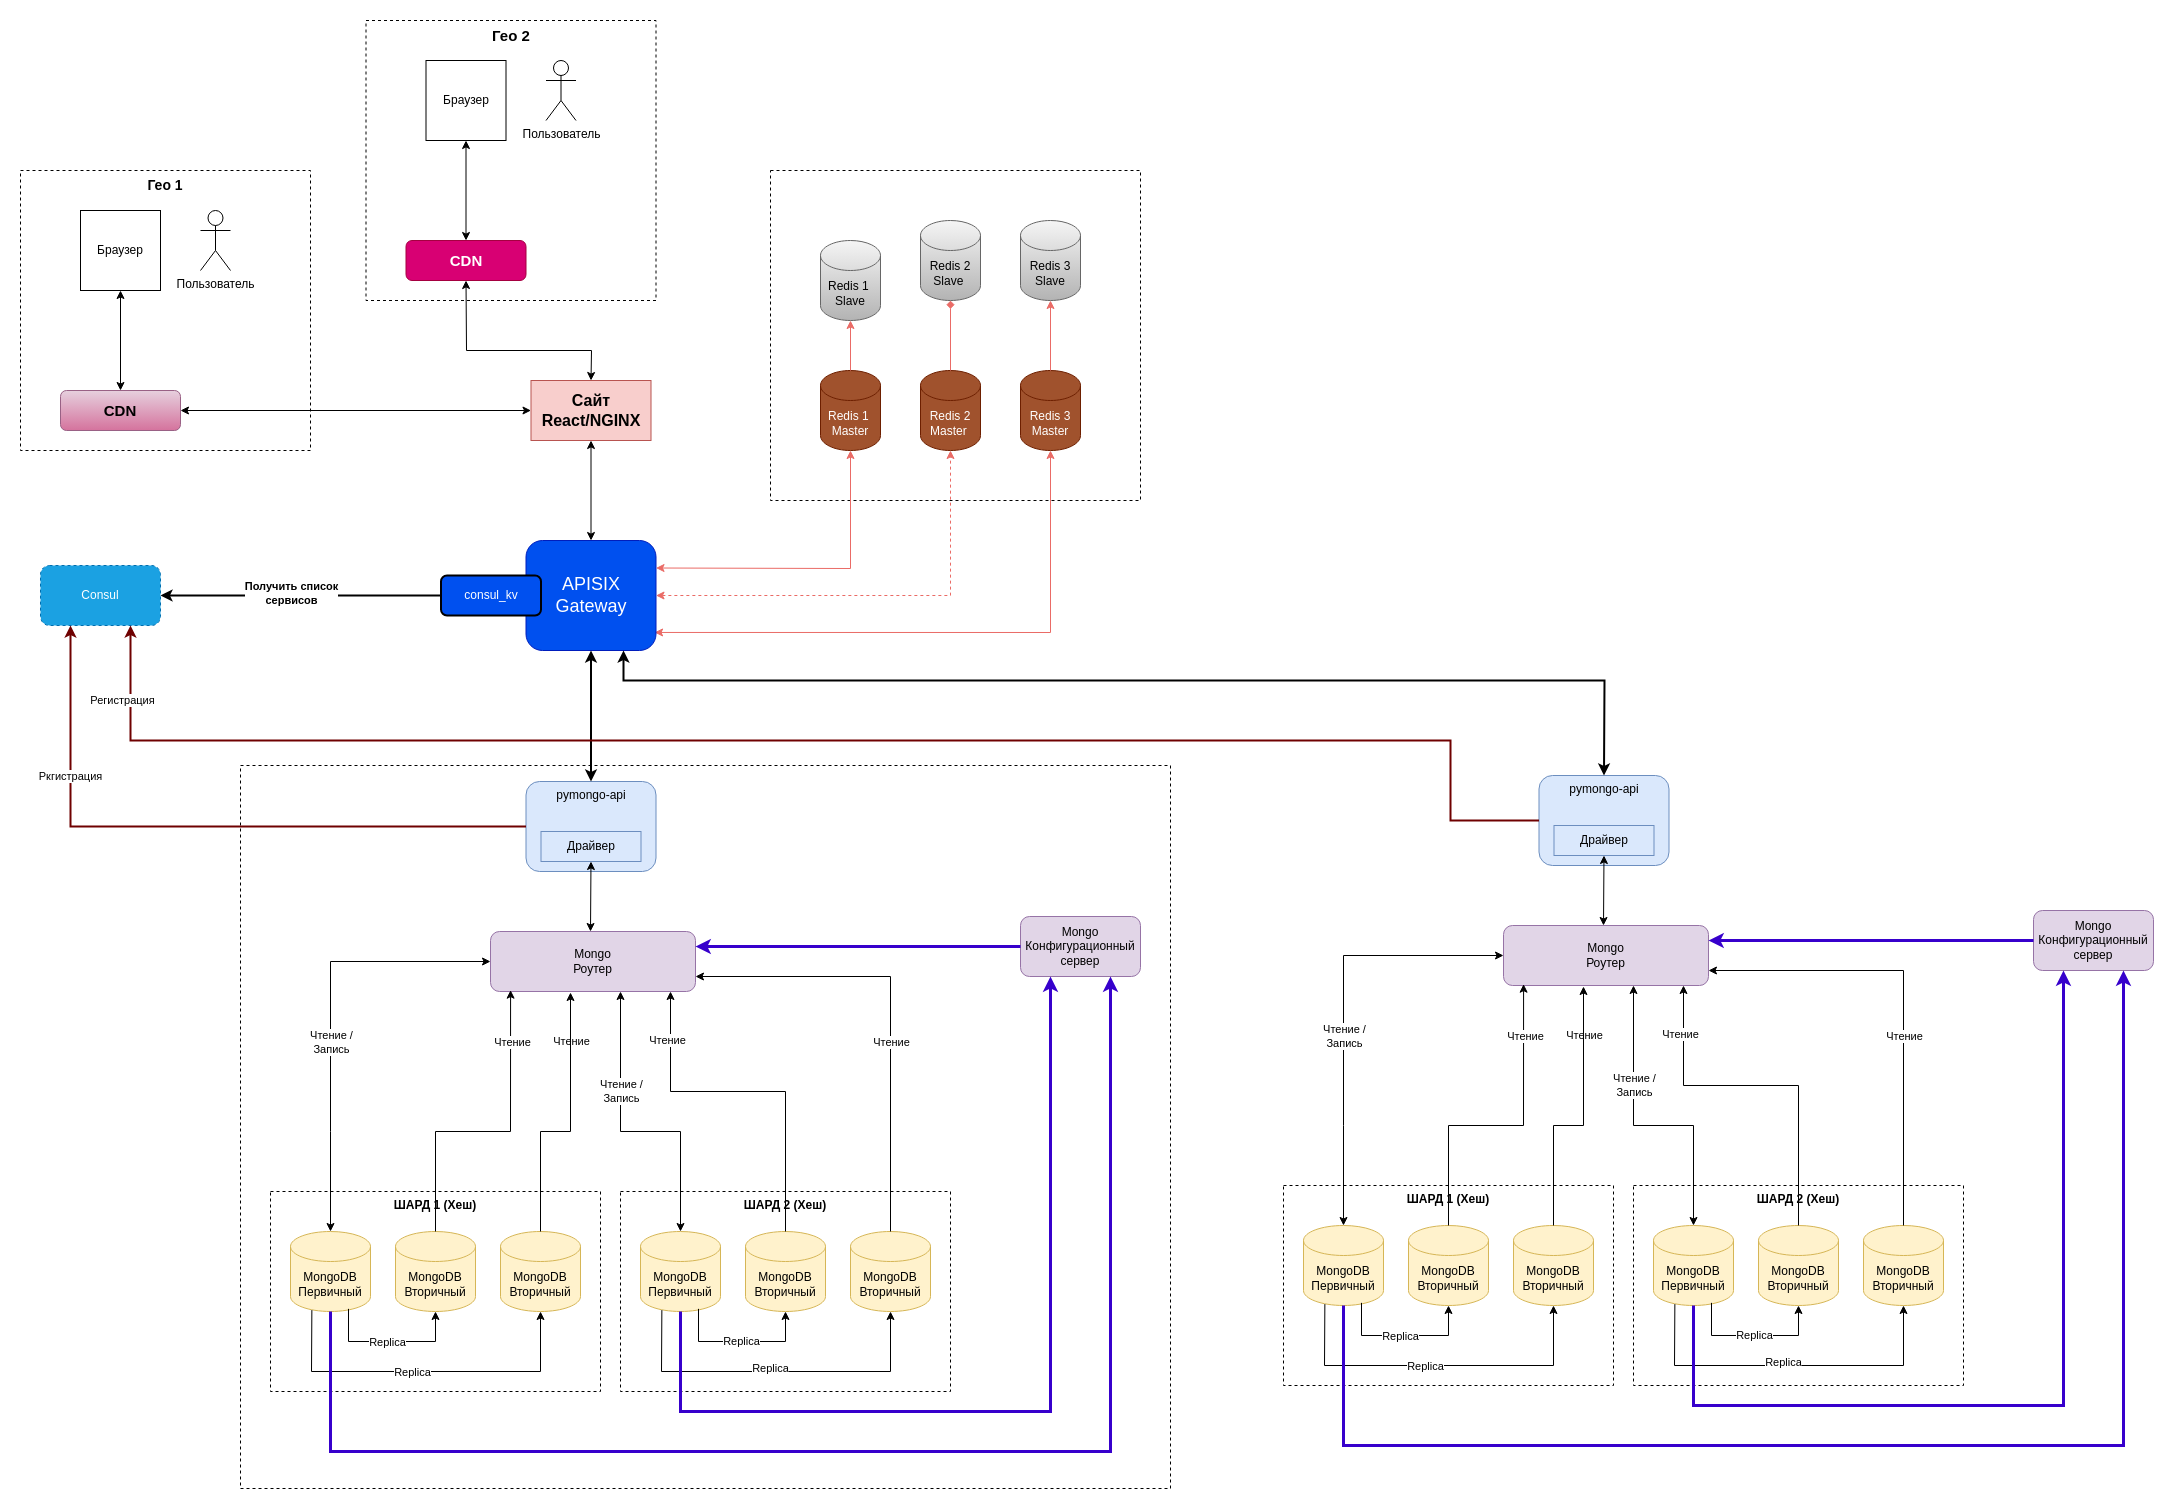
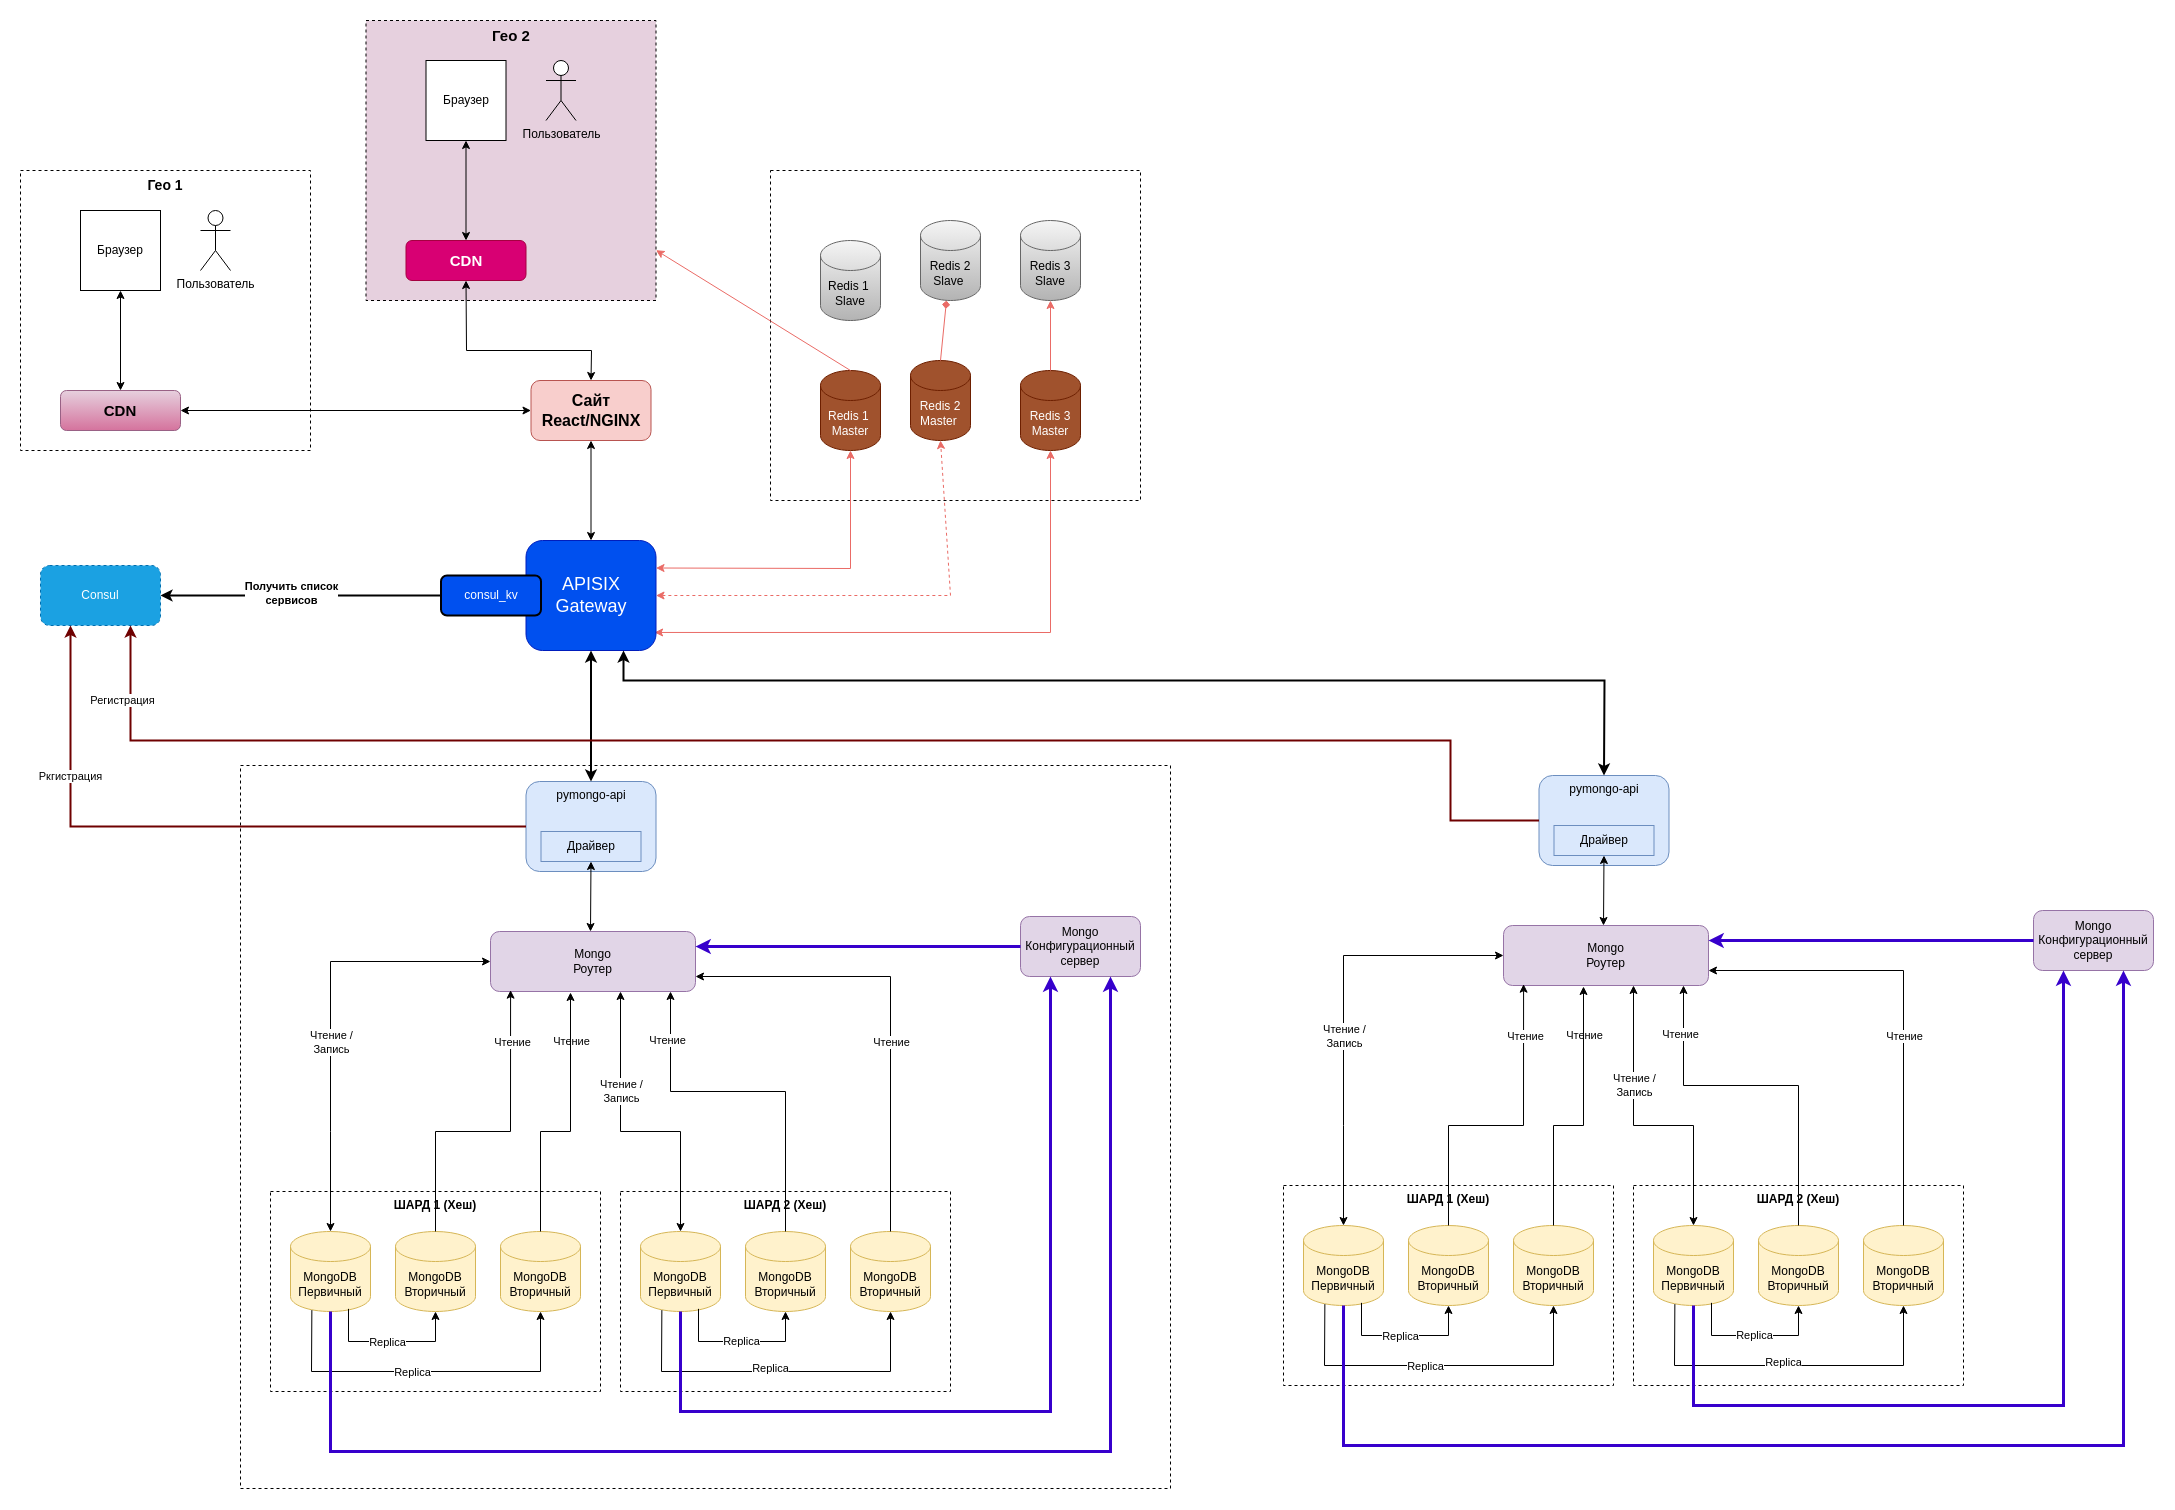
(511, 161) -> (511, 161)
(851, 349) -> (756, 312)
(591, 411) -> (591, 411)
(951, 411) -> (941, 401)
